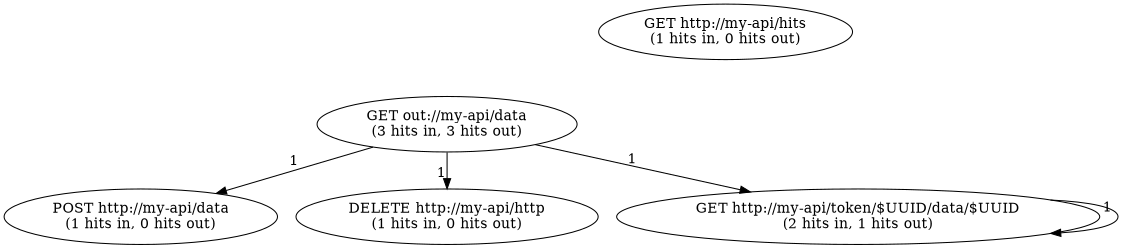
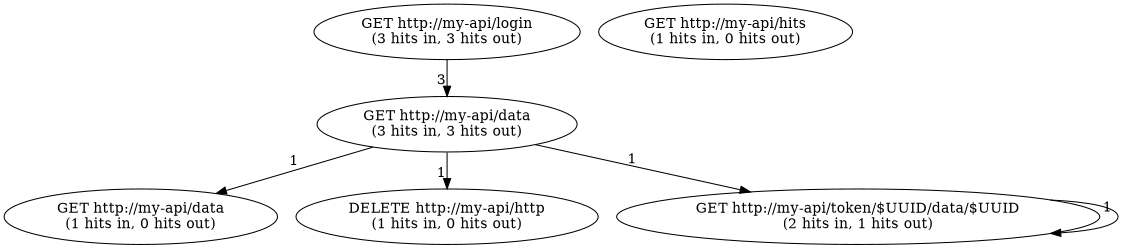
none -> (447, 32)
(447, 124) -> (447, 124)
(141, 217) -> (141, 217)
